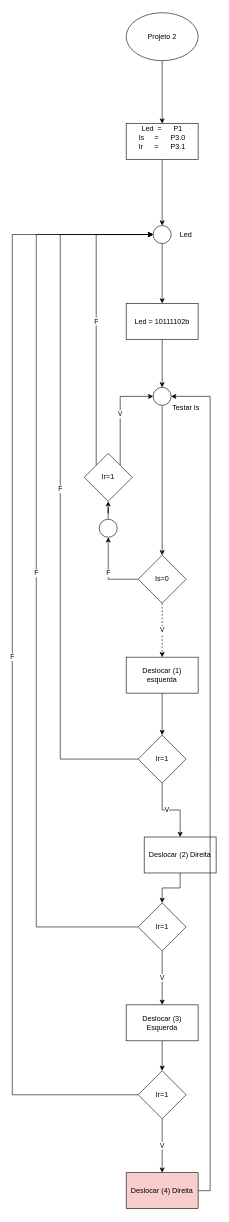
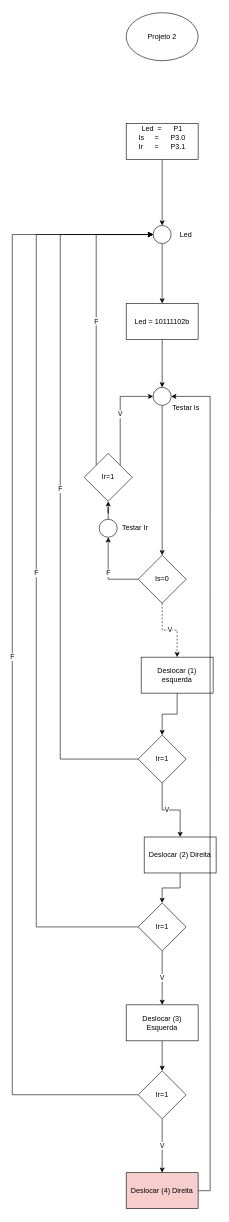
(162, 118) -> none
none -> (135, 528)
(162, 675) -> (177, 675)
